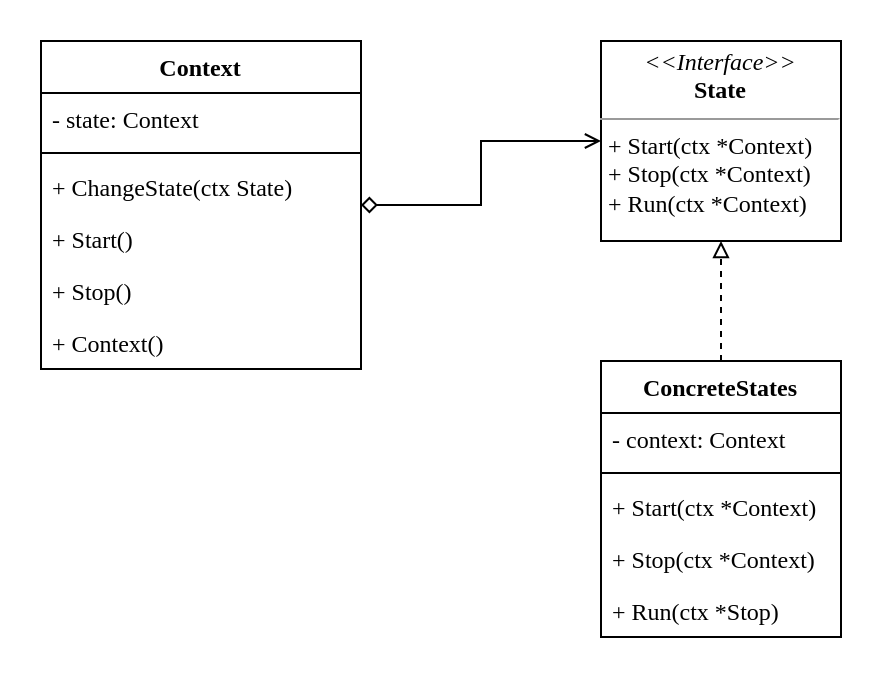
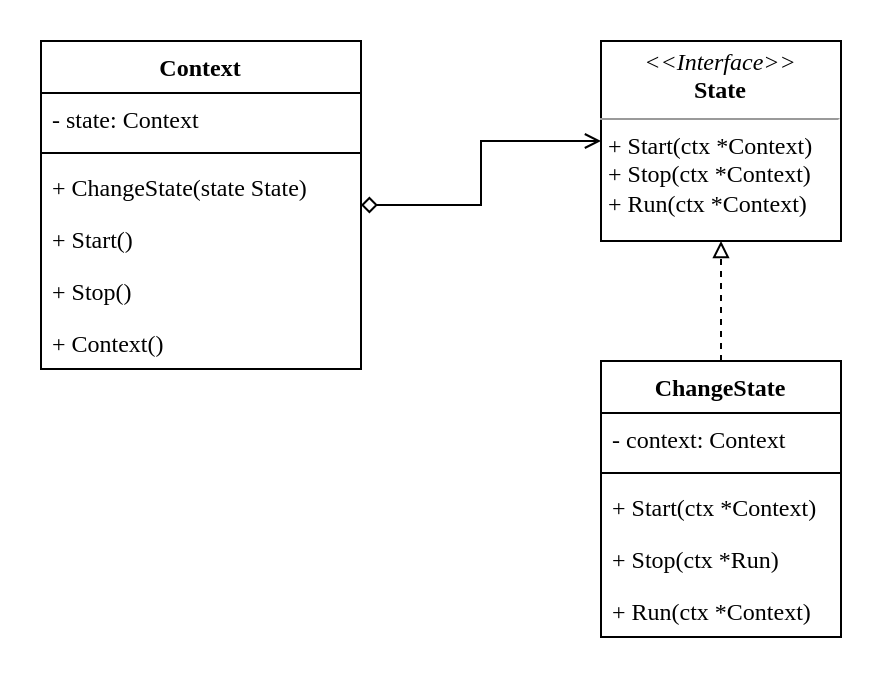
(207, 188) -> (220, 188)
(720, 388) -> (720, 388)
(740, 560) -> (713, 560)
(713, 612) -> (733, 612)
